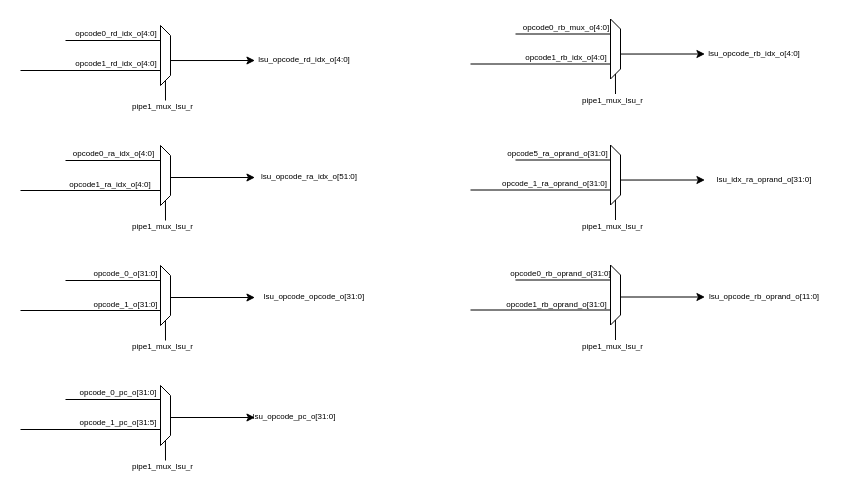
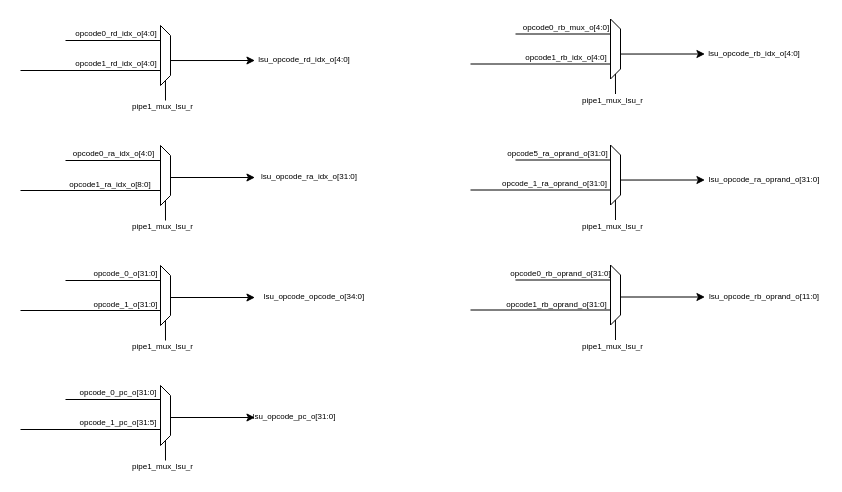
(310, 176) -> (310, 176)
(765, 179) -> (765, 179)
(111, 184) -> (111, 184)
(315, 296) -> (315, 296)
